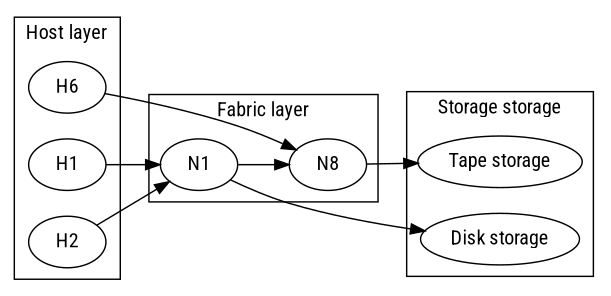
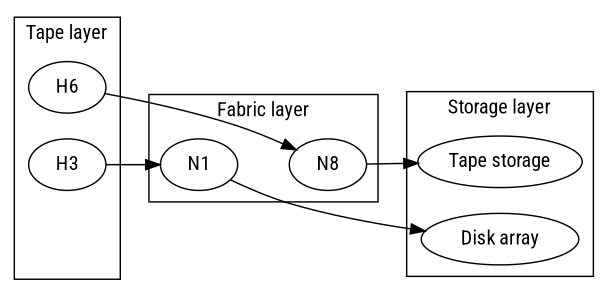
(67, 34) -> (67, 34)
(500, 108) -> (500, 108)
(67, 165) -> (67, 165)
(256, 165) -> none
(500, 239) -> (500, 239)
(67, 242) -> none
